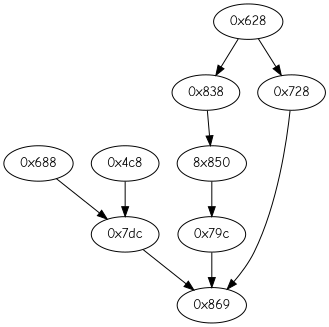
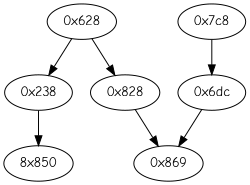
(206, 93) -> (38, 93)
(292, 93) -> (125, 93)
(38, 163) -> none
(125, 163) -> (212, 22)
(125, 234) -> (212, 93)
(212, 234) -> none
